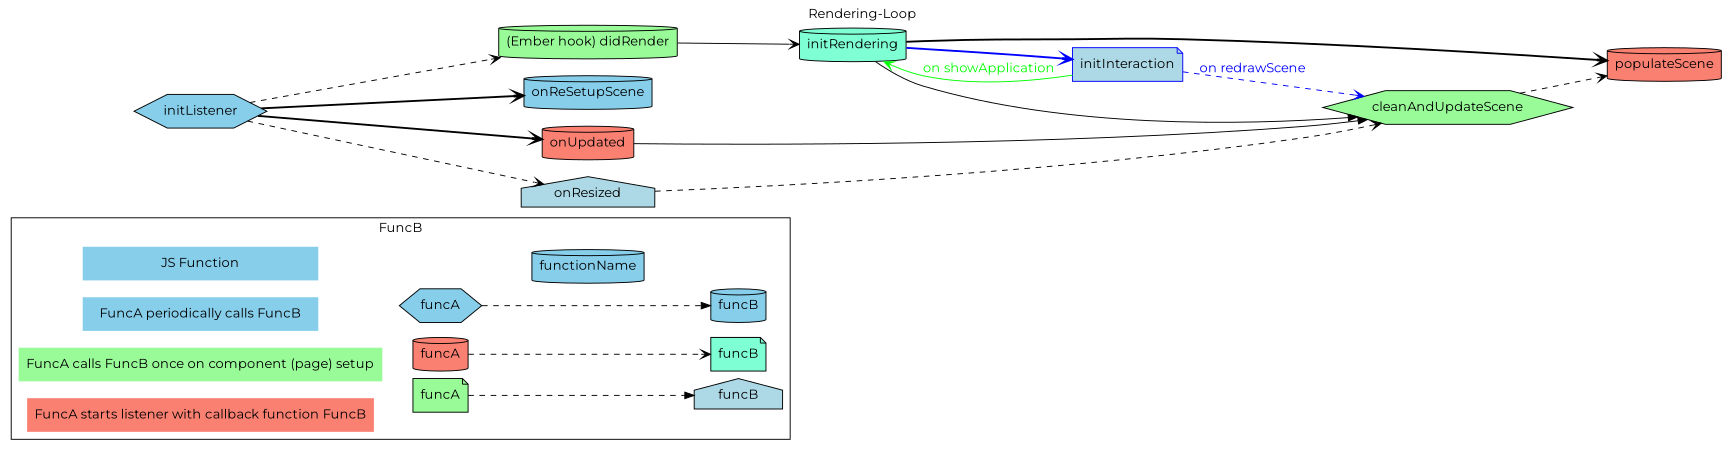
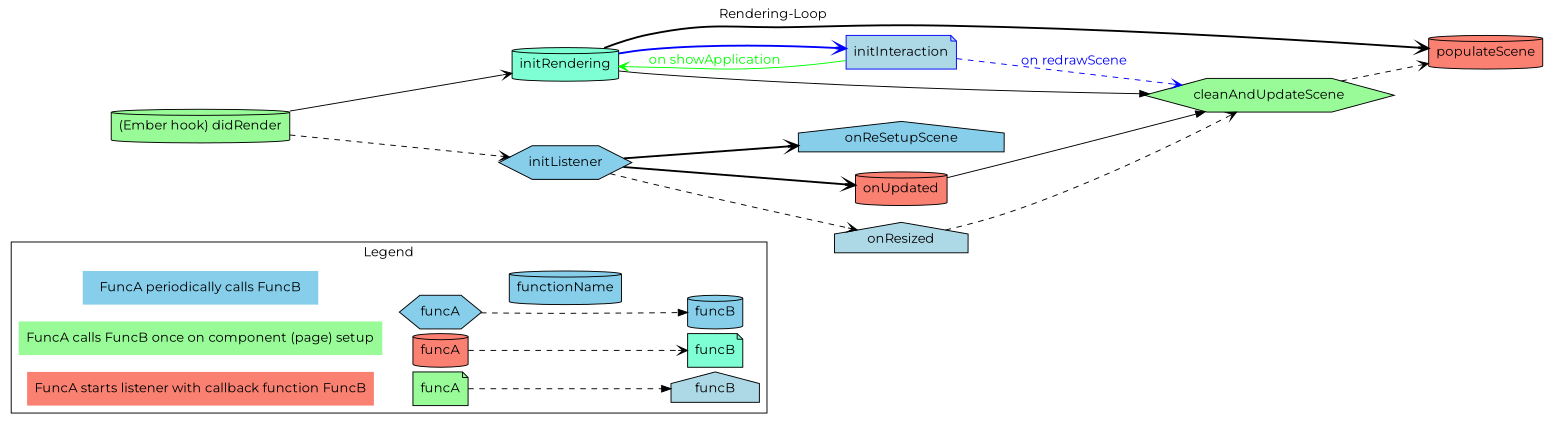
(370, 81) -> (395, 146)
(588, 93) -> (901, 138)
(401, 229) -> (389, 253)
(200, 264) -> none
